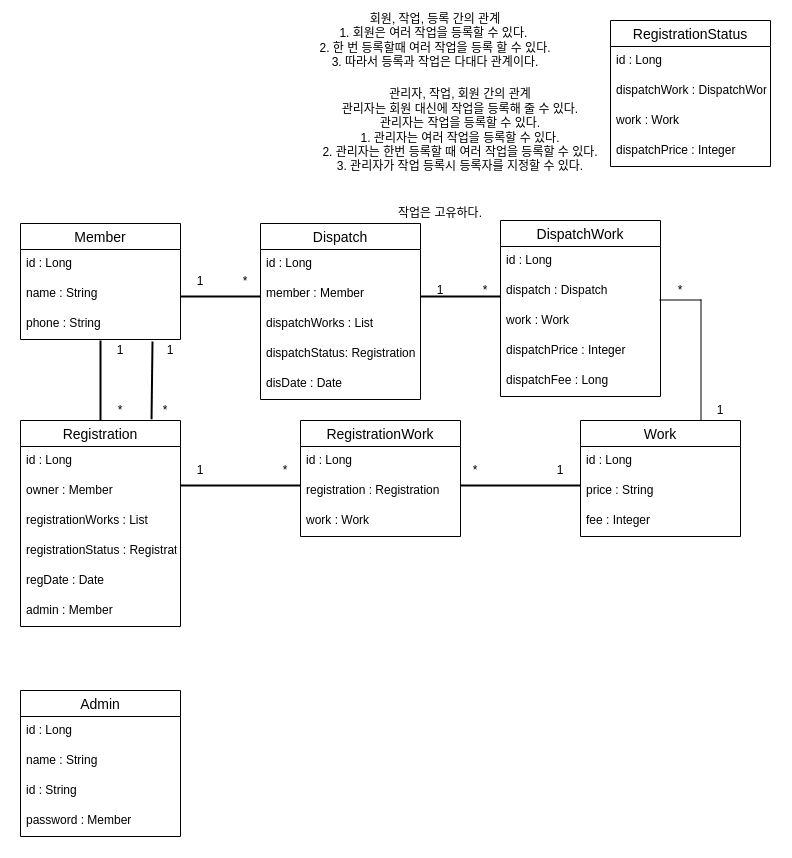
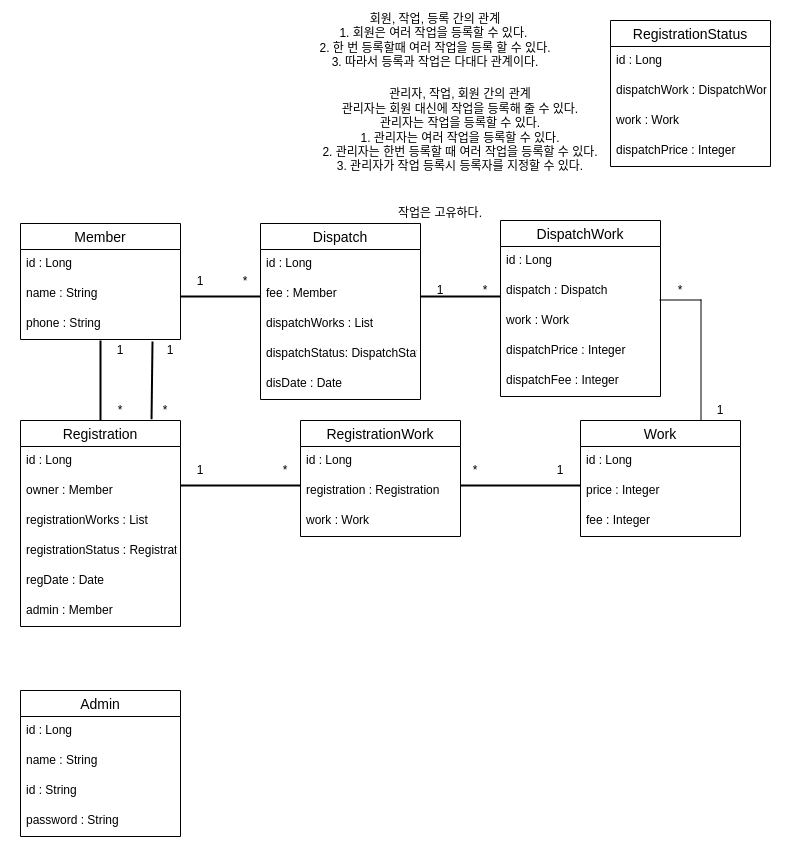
(312, 293) -> (302, 293)
(352, 353) -> (361, 353)
(560, 380) -> (570, 380)
(625, 490) -> (630, 490)
(78, 820) -> (77, 820)
